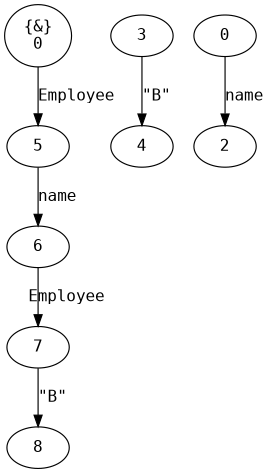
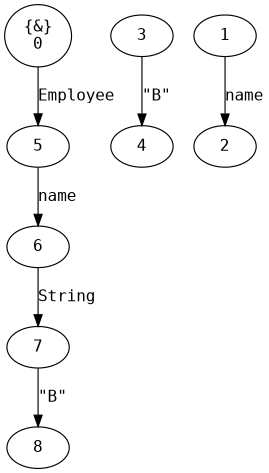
(225, 36) -> (225, 36)
(67, 297) -> (67, 297)
